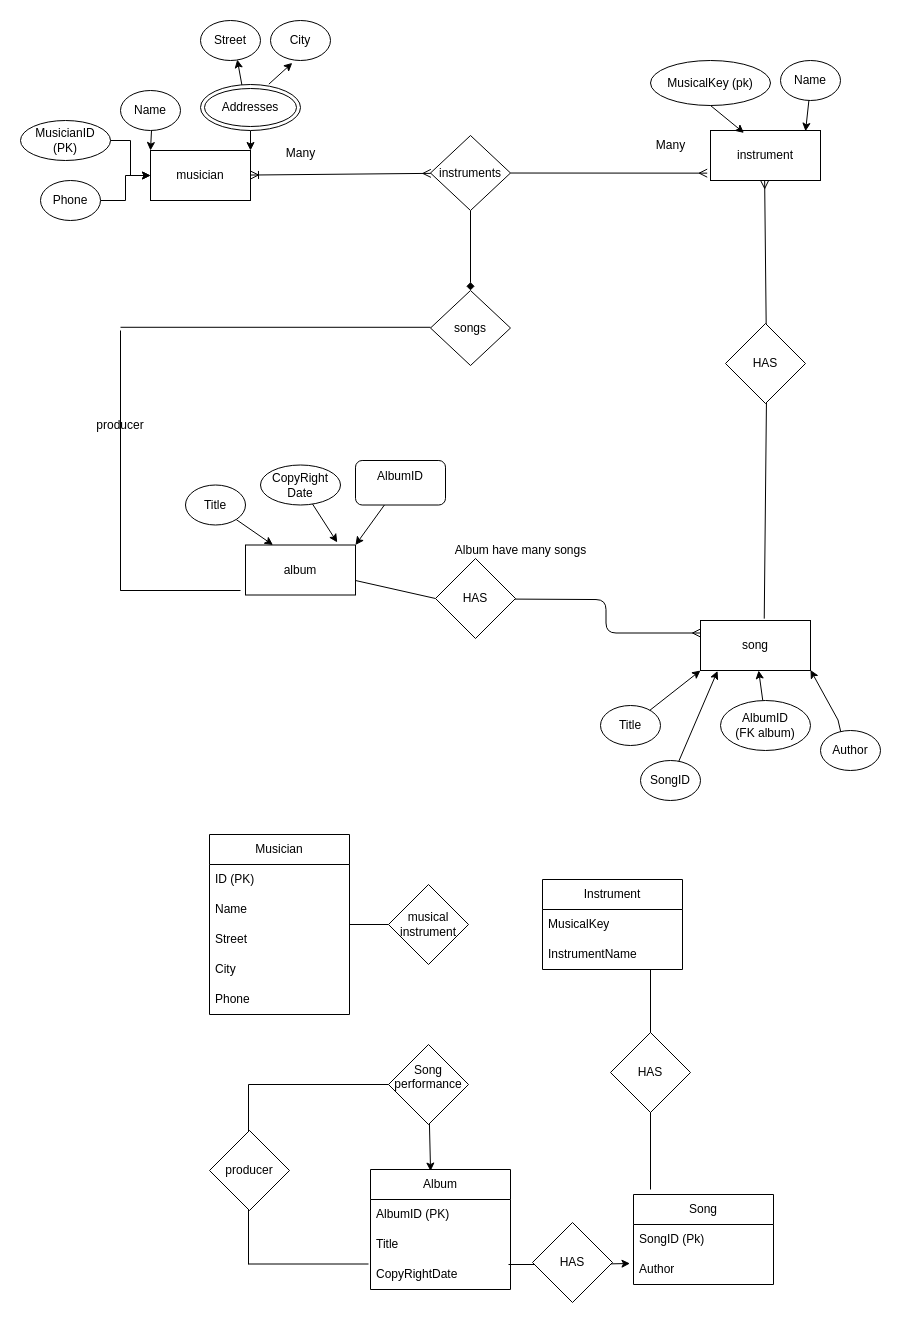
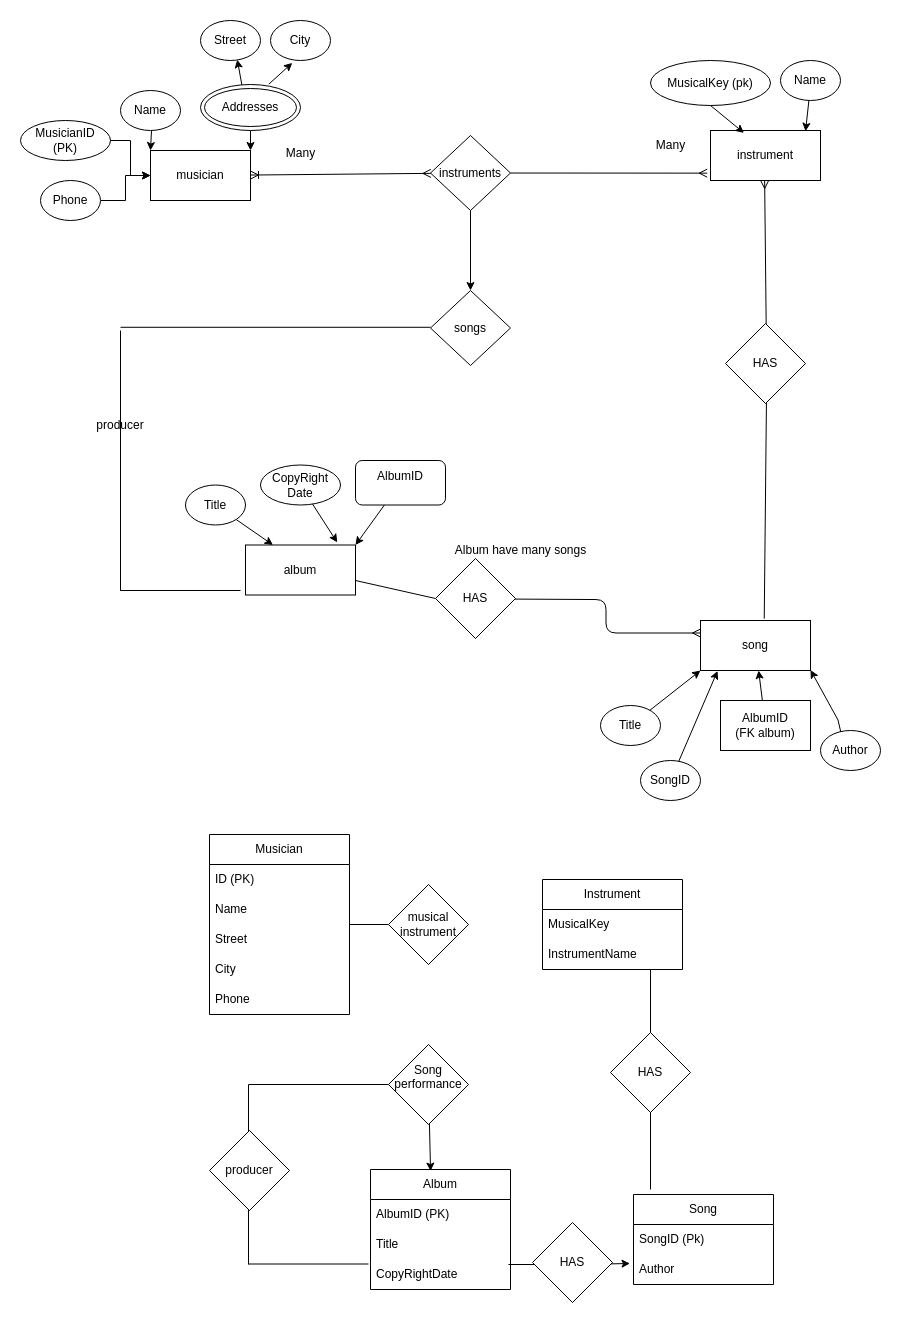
(471, 282) -> (471, 282)
(766, 726) -> (766, 726)
